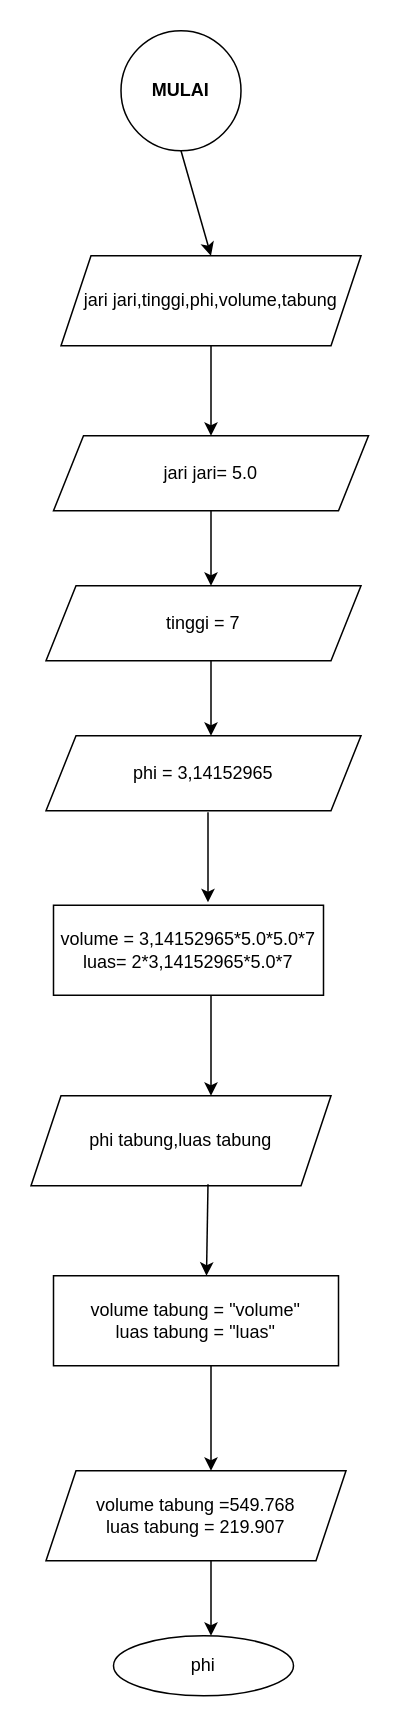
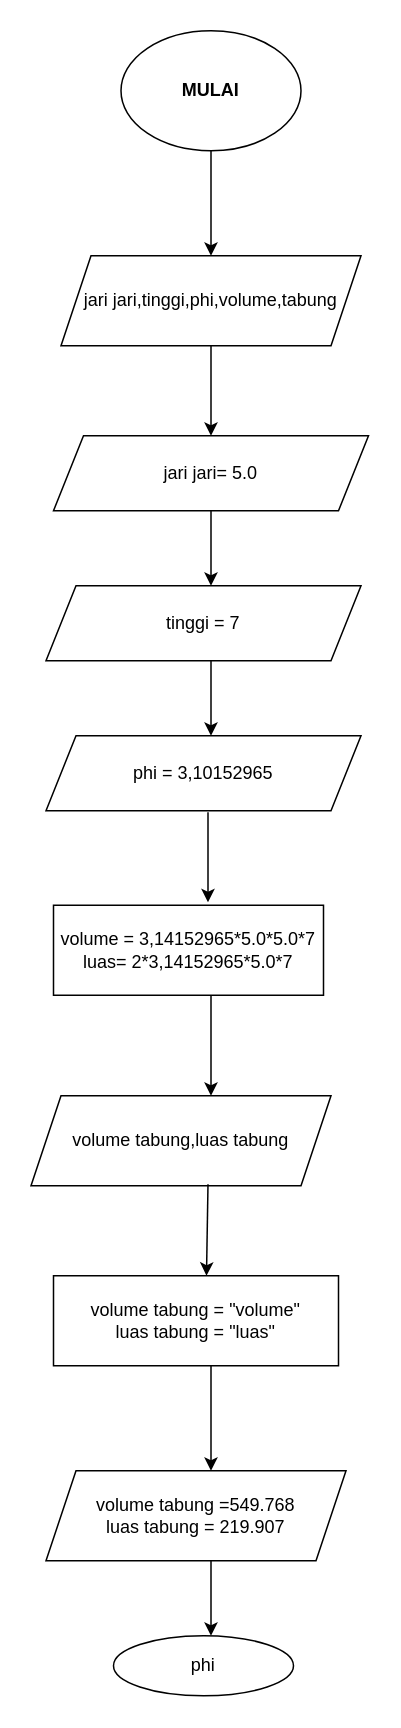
(181, 91) -> (211, 91)
(203, 773) -> (203, 773)
(181, 1141) -> (181, 1141)
